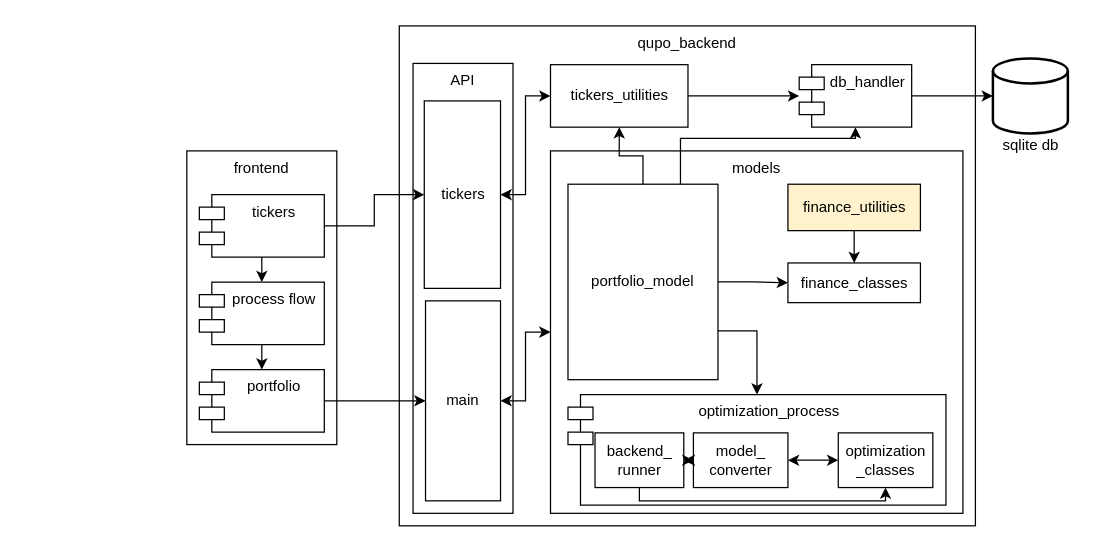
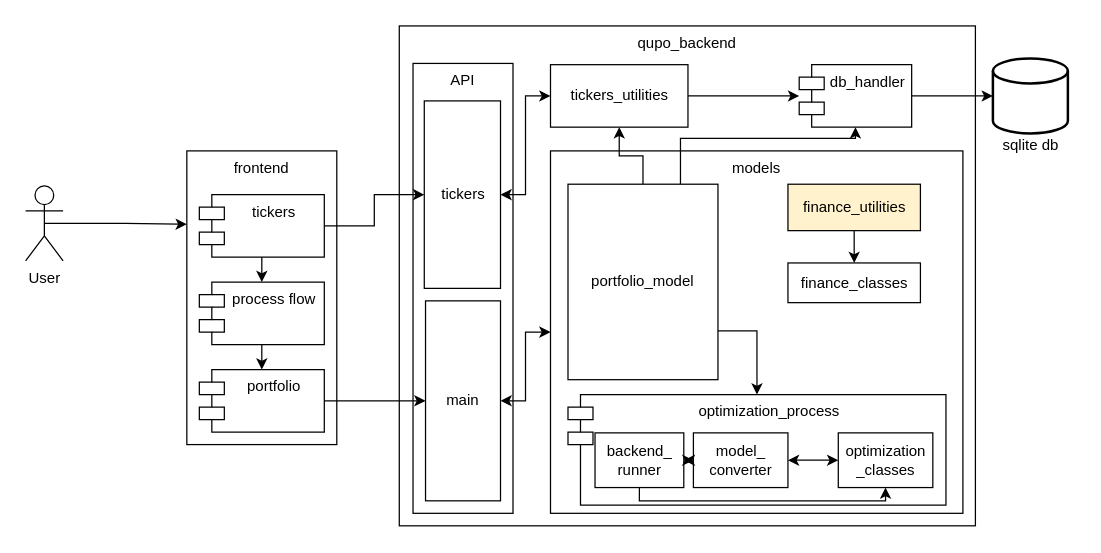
none -> (44, 223)
none -> (113, 223)
(749, 282) -> none
